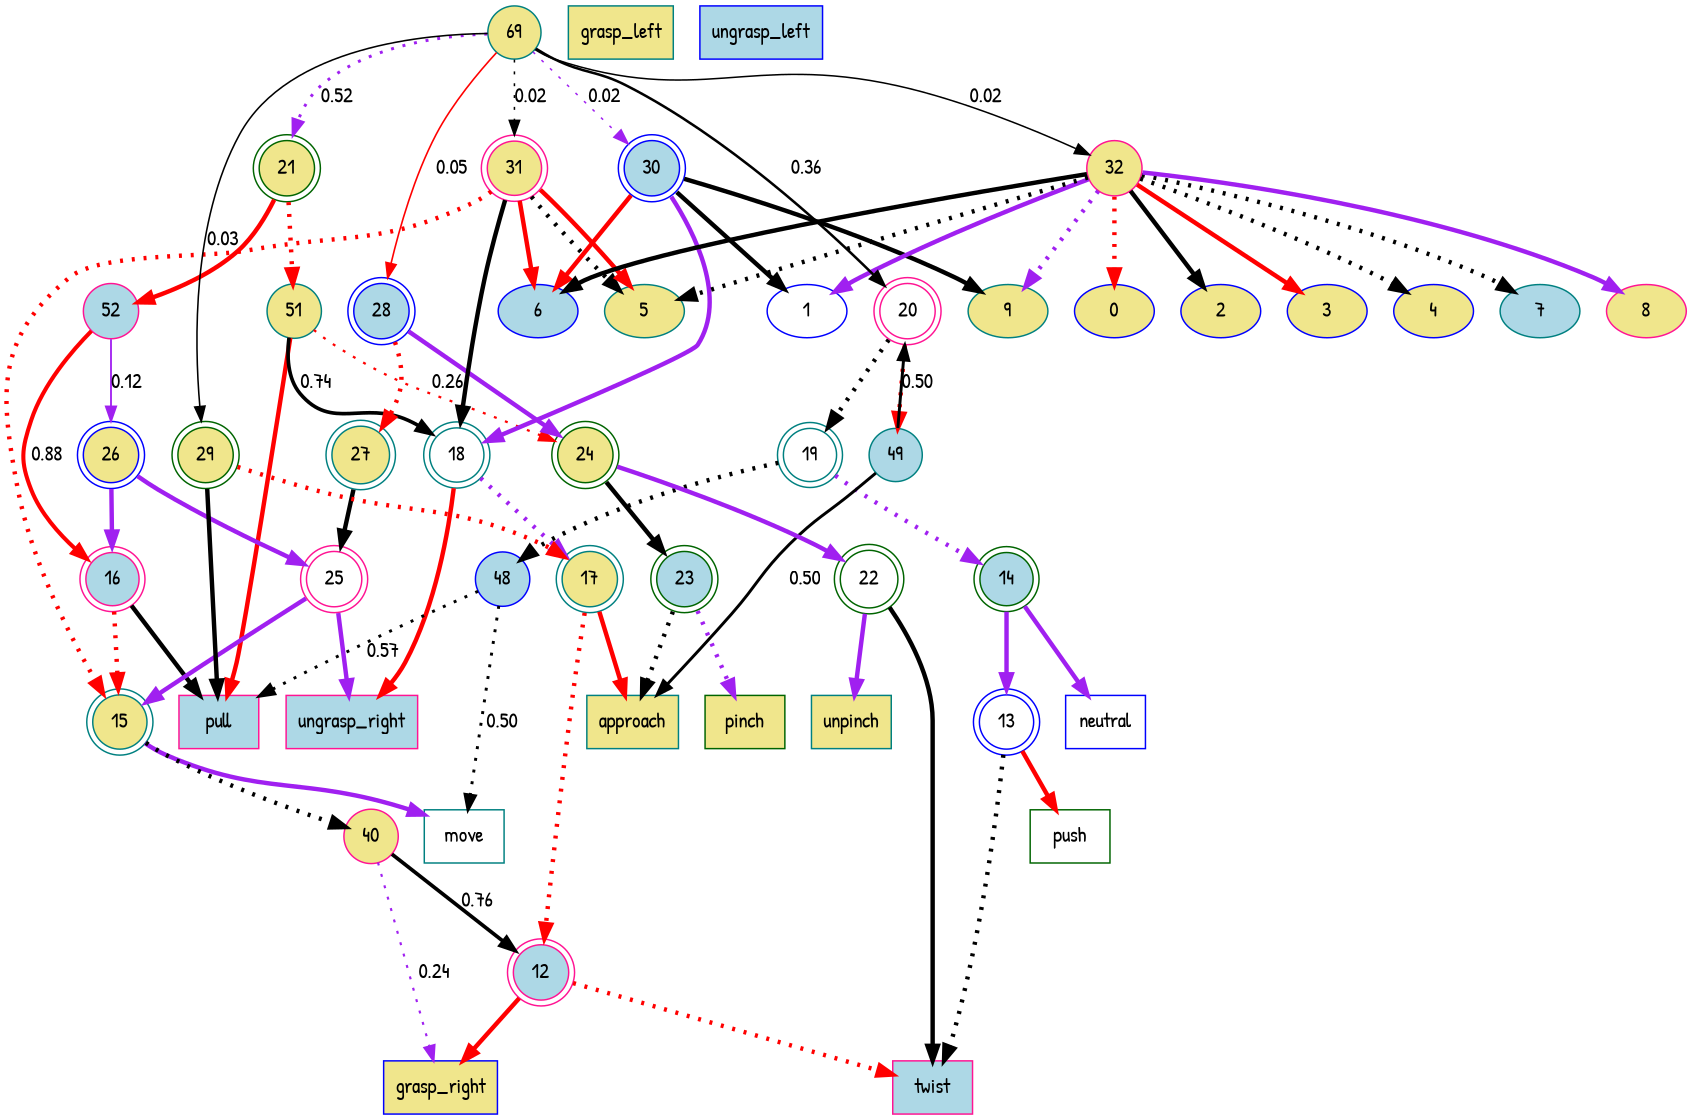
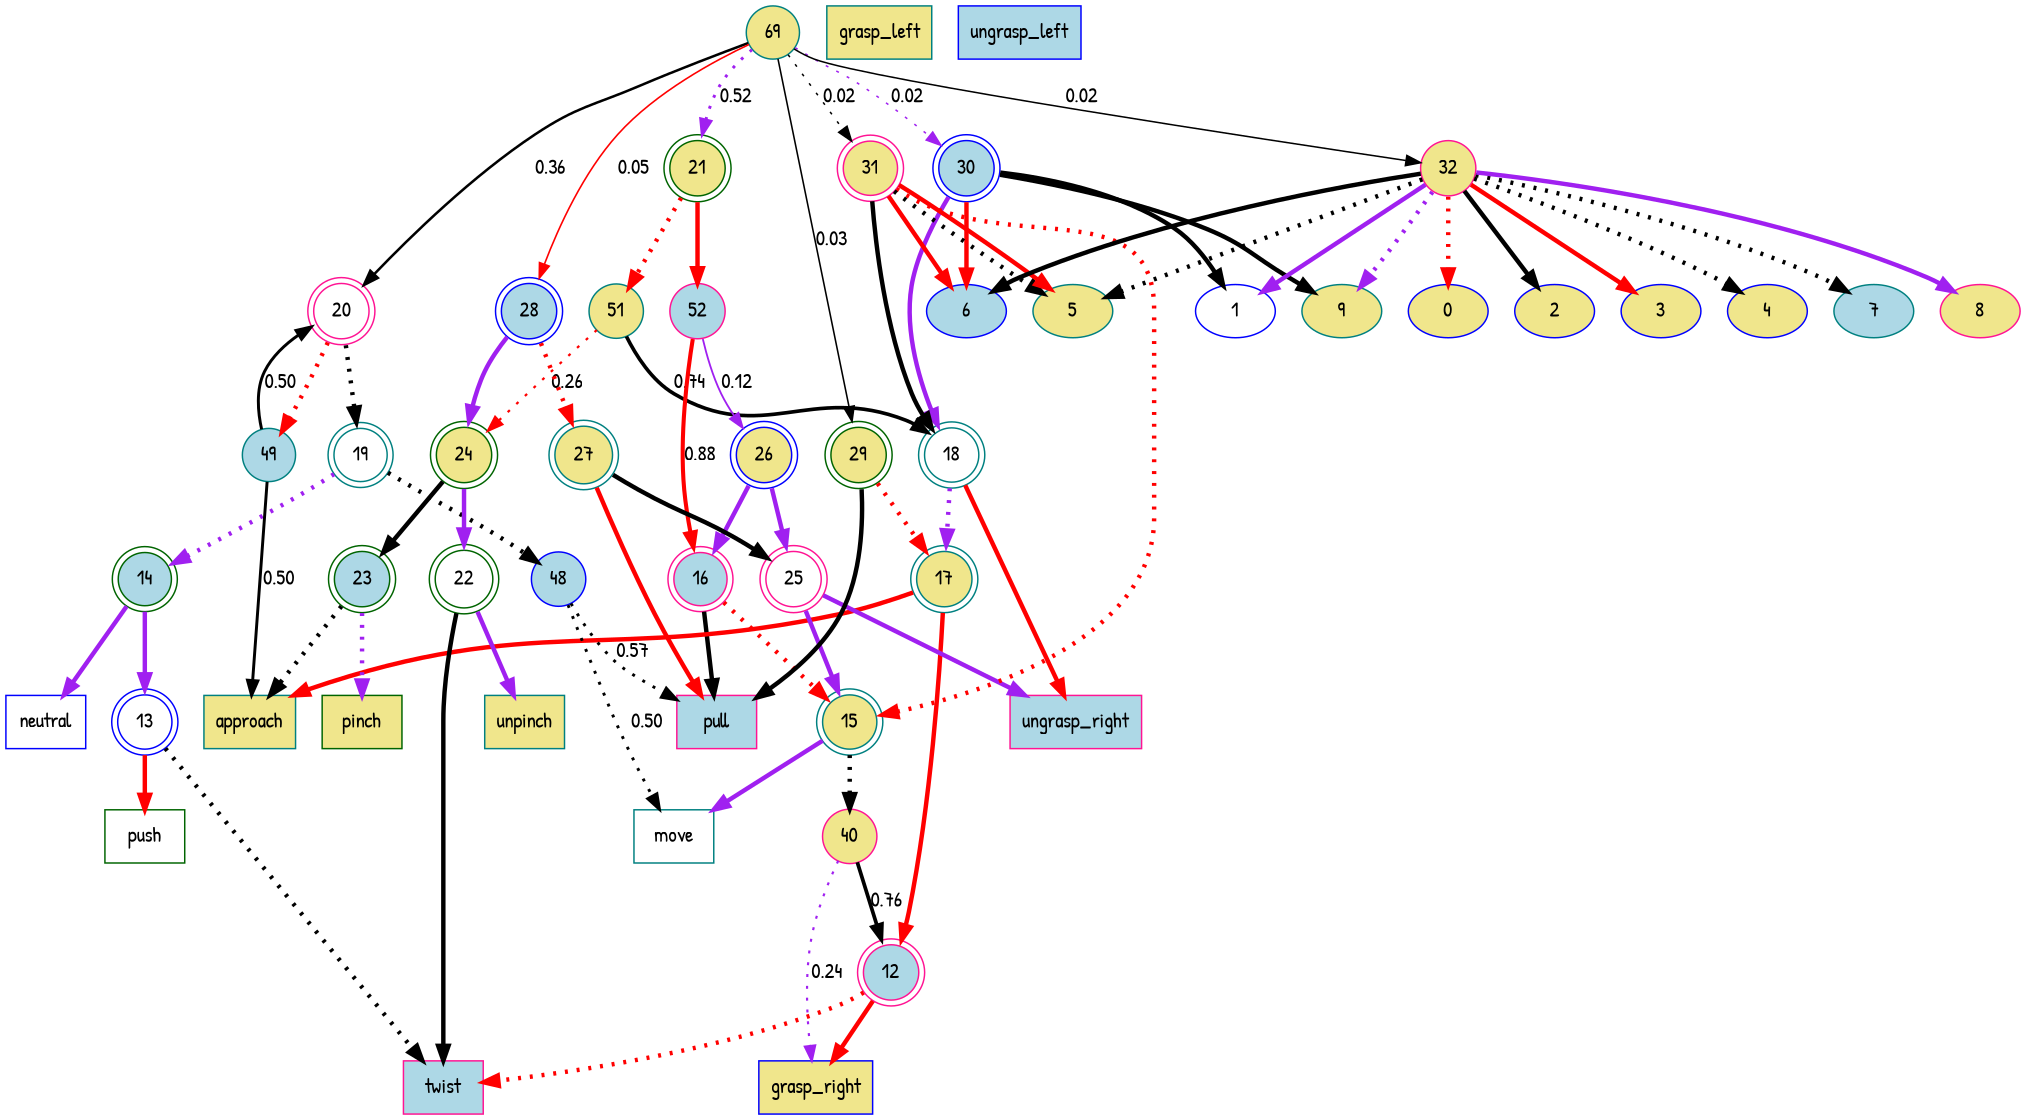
(263, 510) -> (641, 587)
(564, 768) -> (930, 770)
